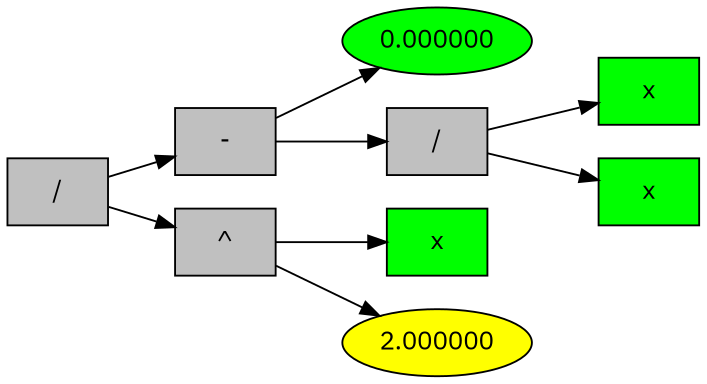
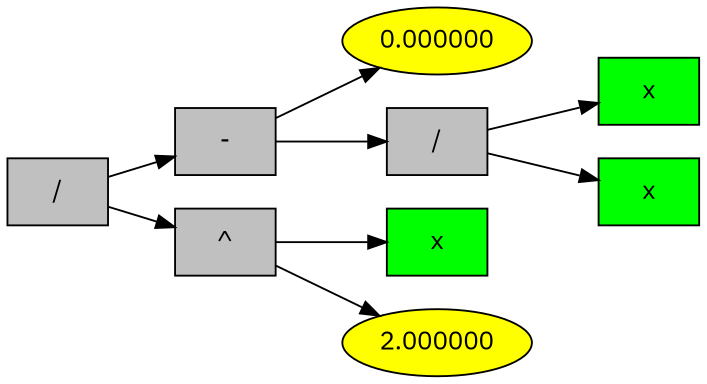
(437, 41) -> (437, 41)
